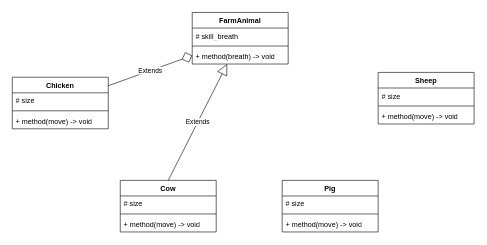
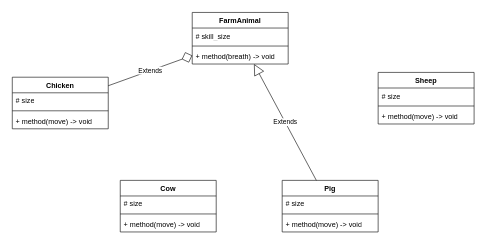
(220, 36) -> (215, 36)
(195, 127) -> none
none -> (288, 127)
